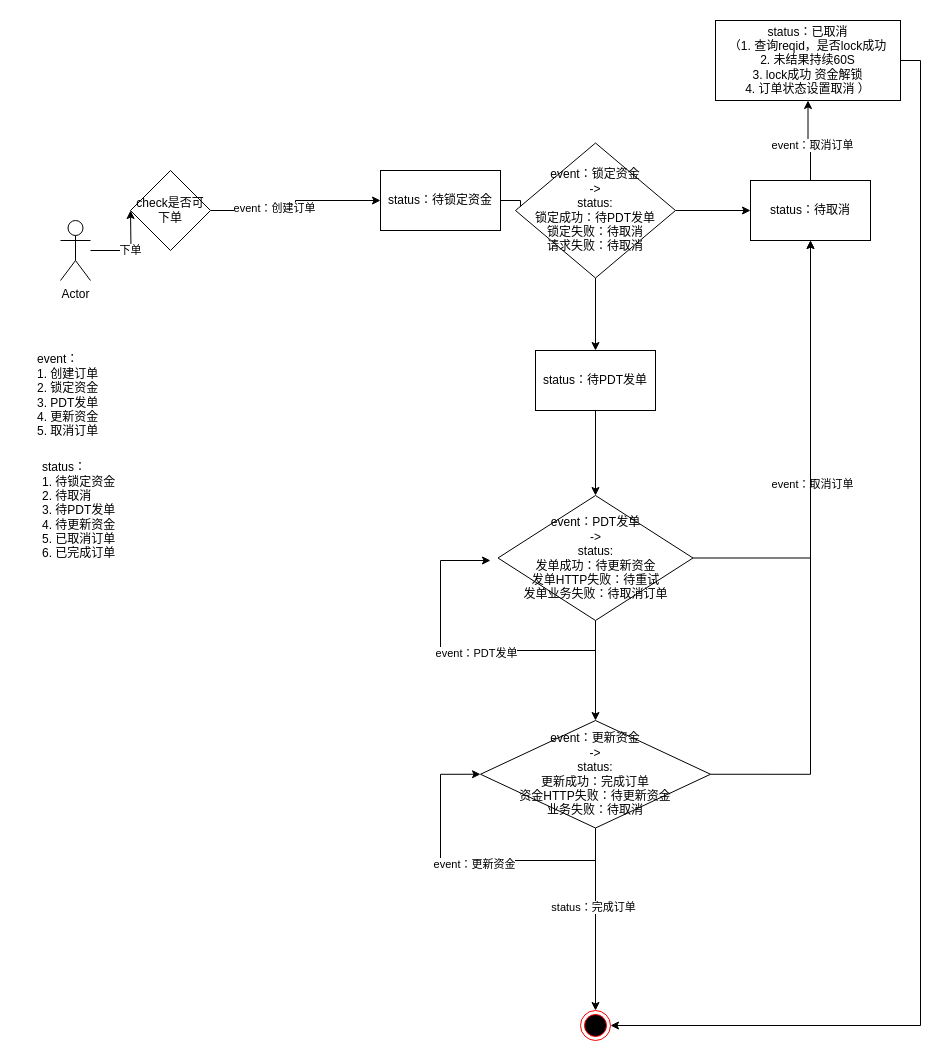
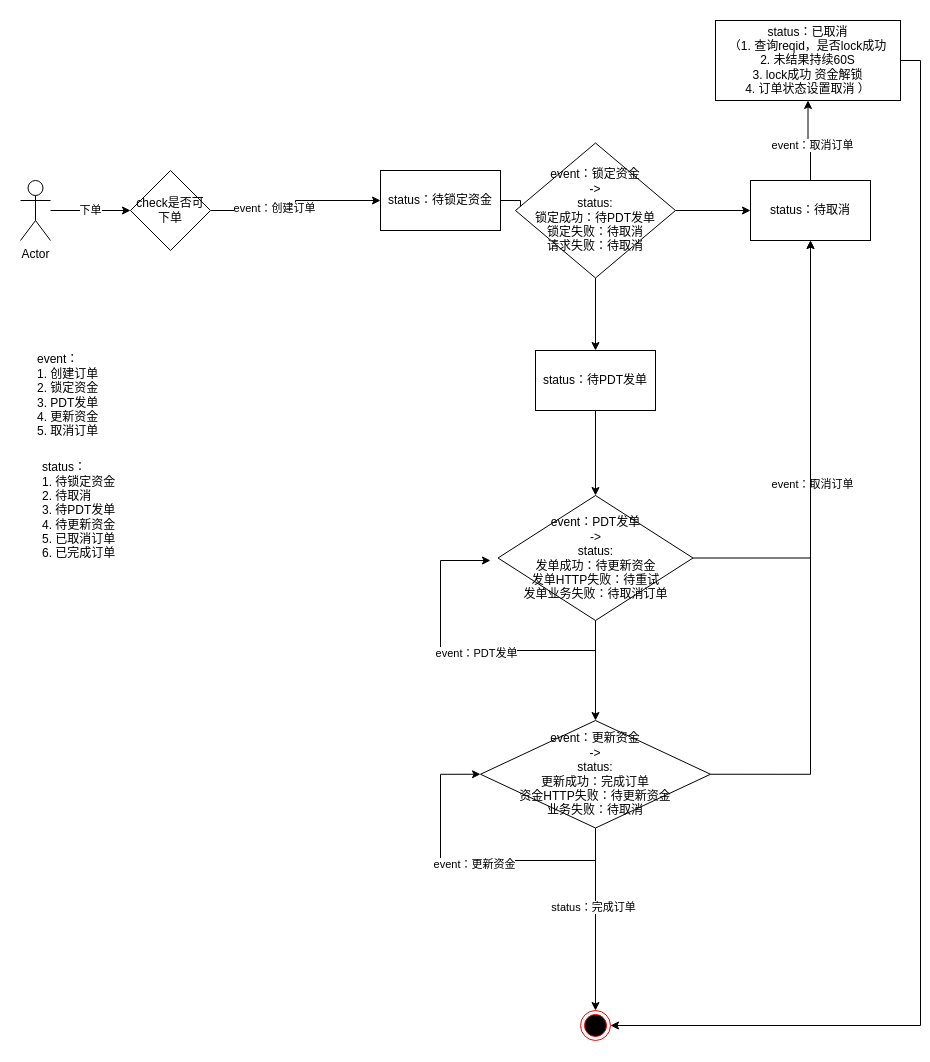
(76, 251) -> (36, 211)
